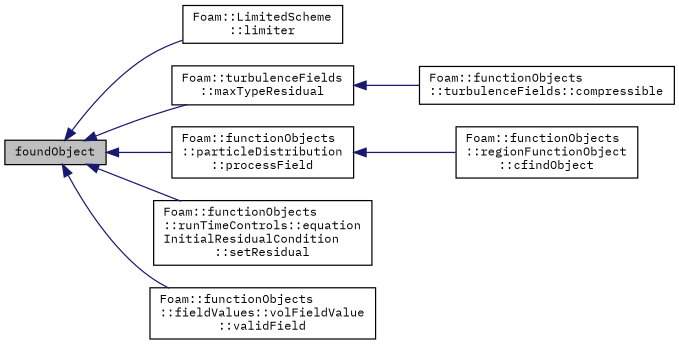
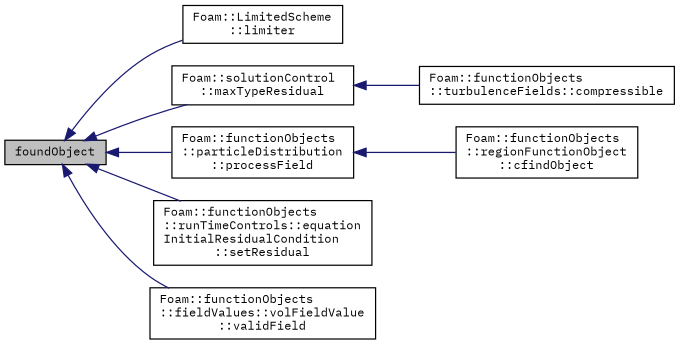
(263, 85) -> (263, 85)
